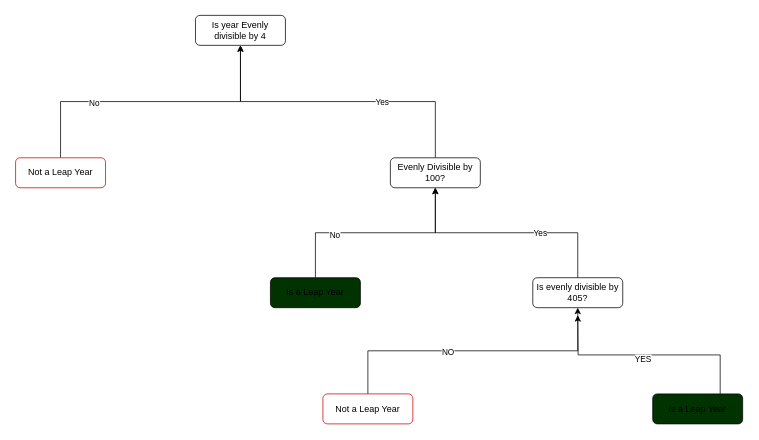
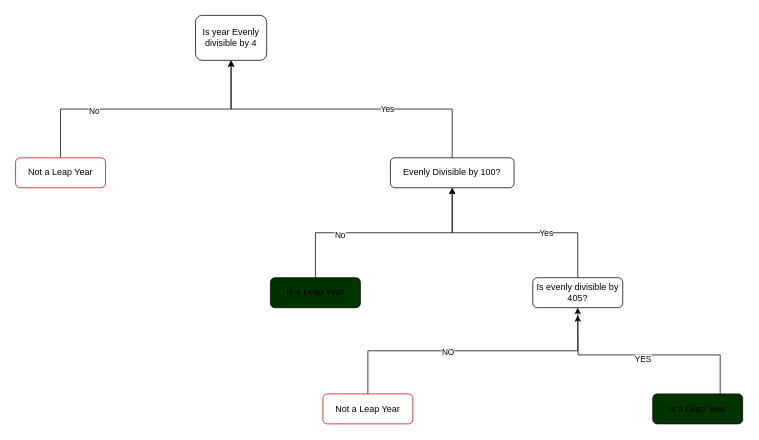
(240, 30) -> (231, 38)
(435, 173) -> (452, 173)
